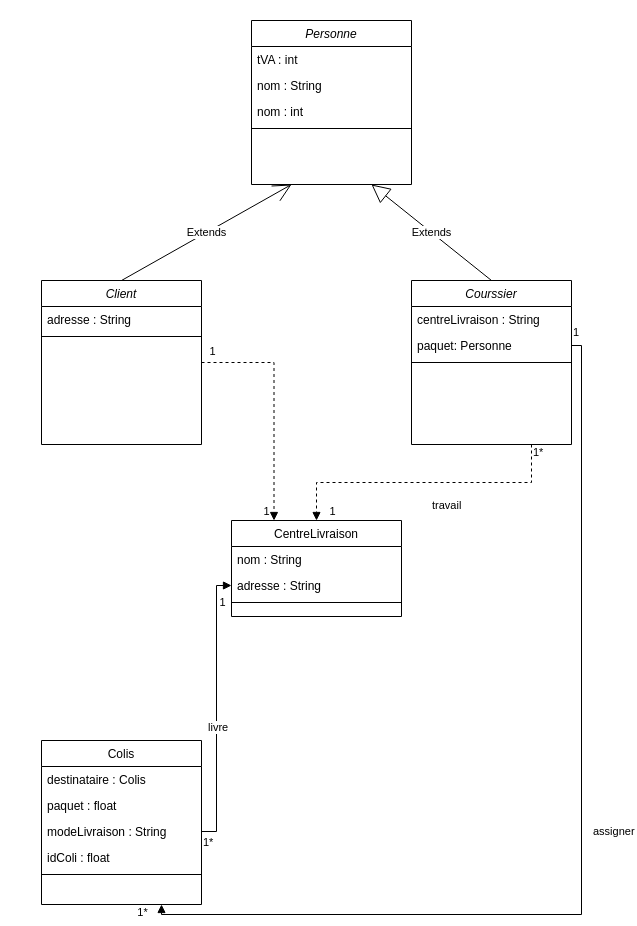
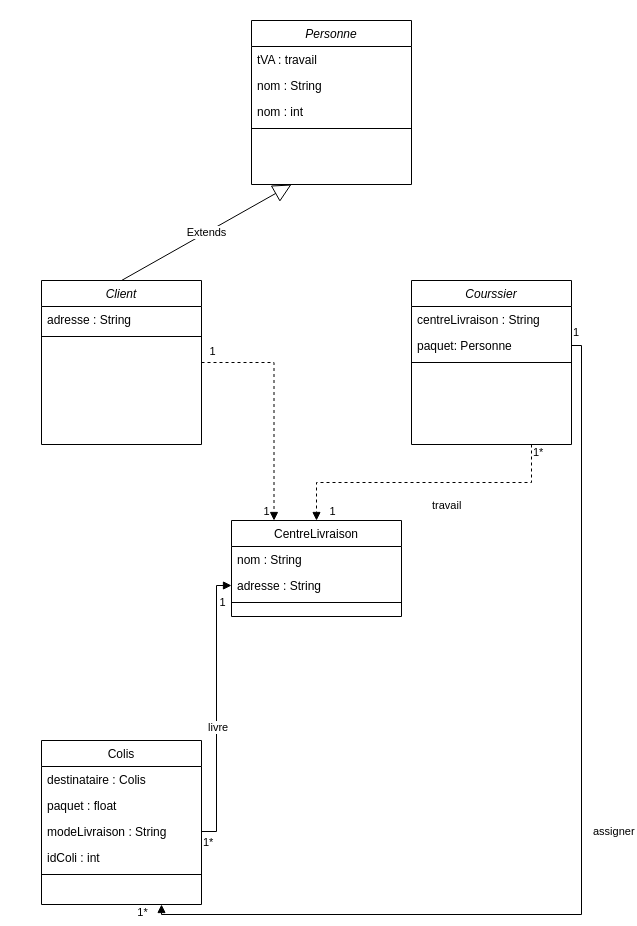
(281, 60) -> (293, 60)
(282, 190) -> (275, 194)
(439, 238) -> none
(83, 858) -> (76, 858)
